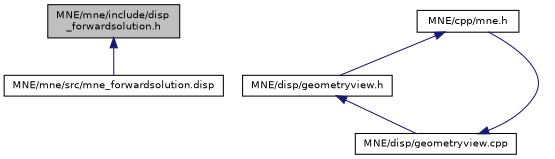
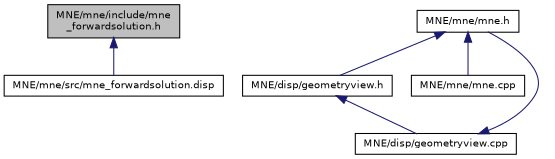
(114, 21) -> (114, 21)
(468, 21) -> (468, 21)
none -> (468, 86)
